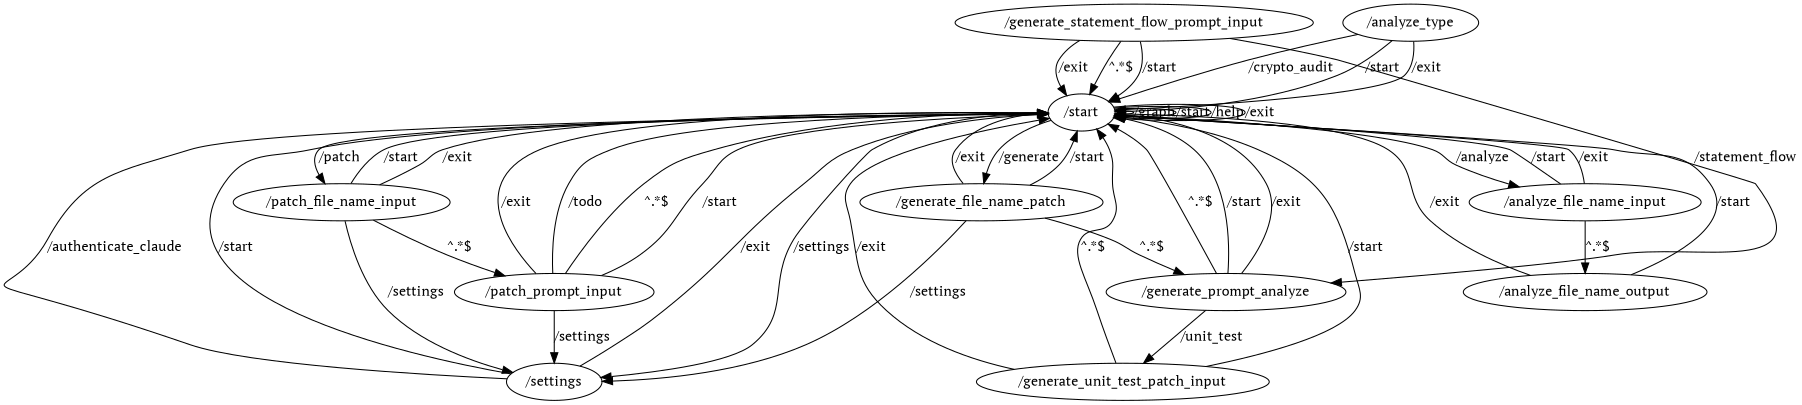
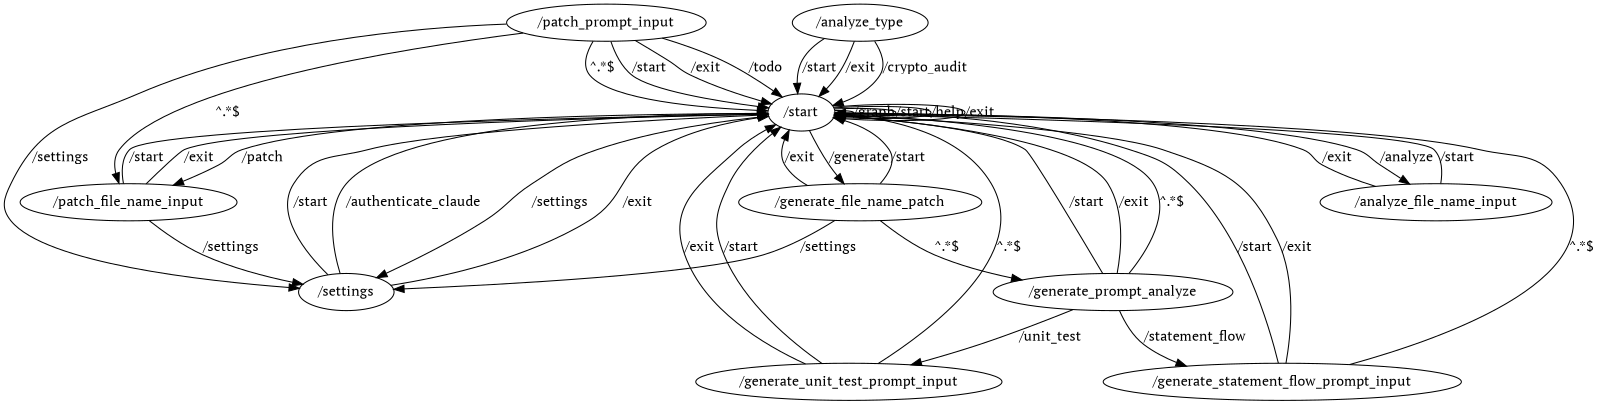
(1732, 176) -> (1142, 343)
(433, 249) -> (301, 72)
(1585, 292) -> none
(1123, 382) -> (849, 382)
